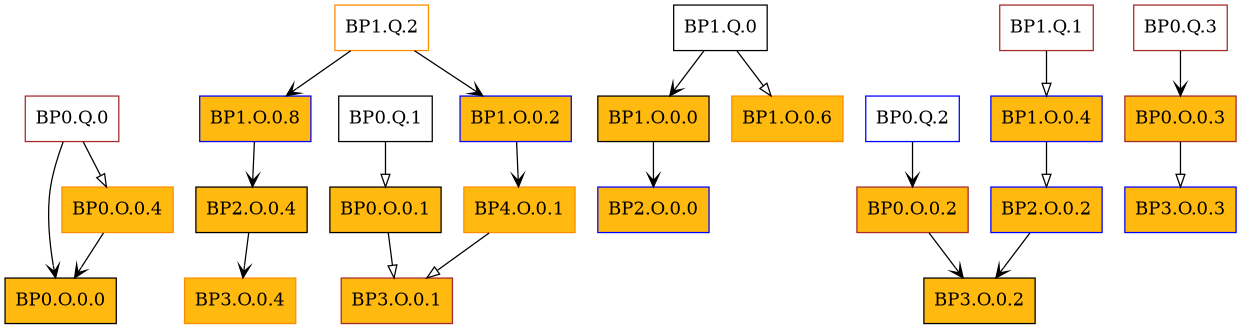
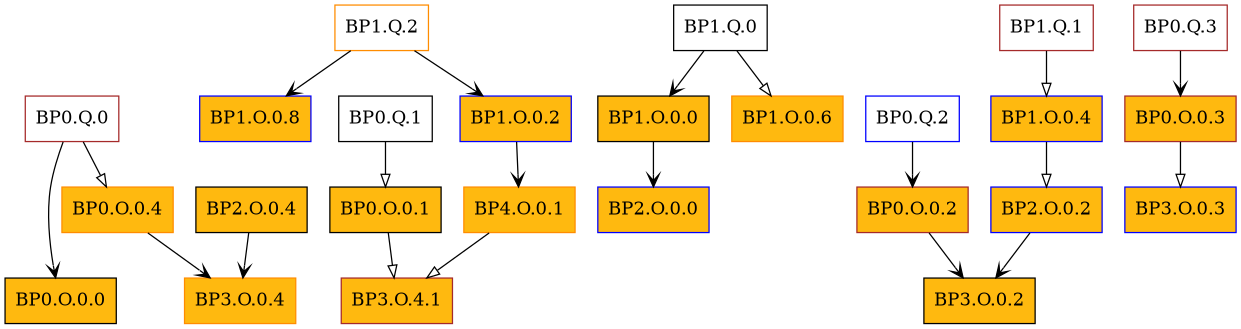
(254, 158) -> none
(93, 250) -> (174, 252)
(397, 301) -> (397, 301)
